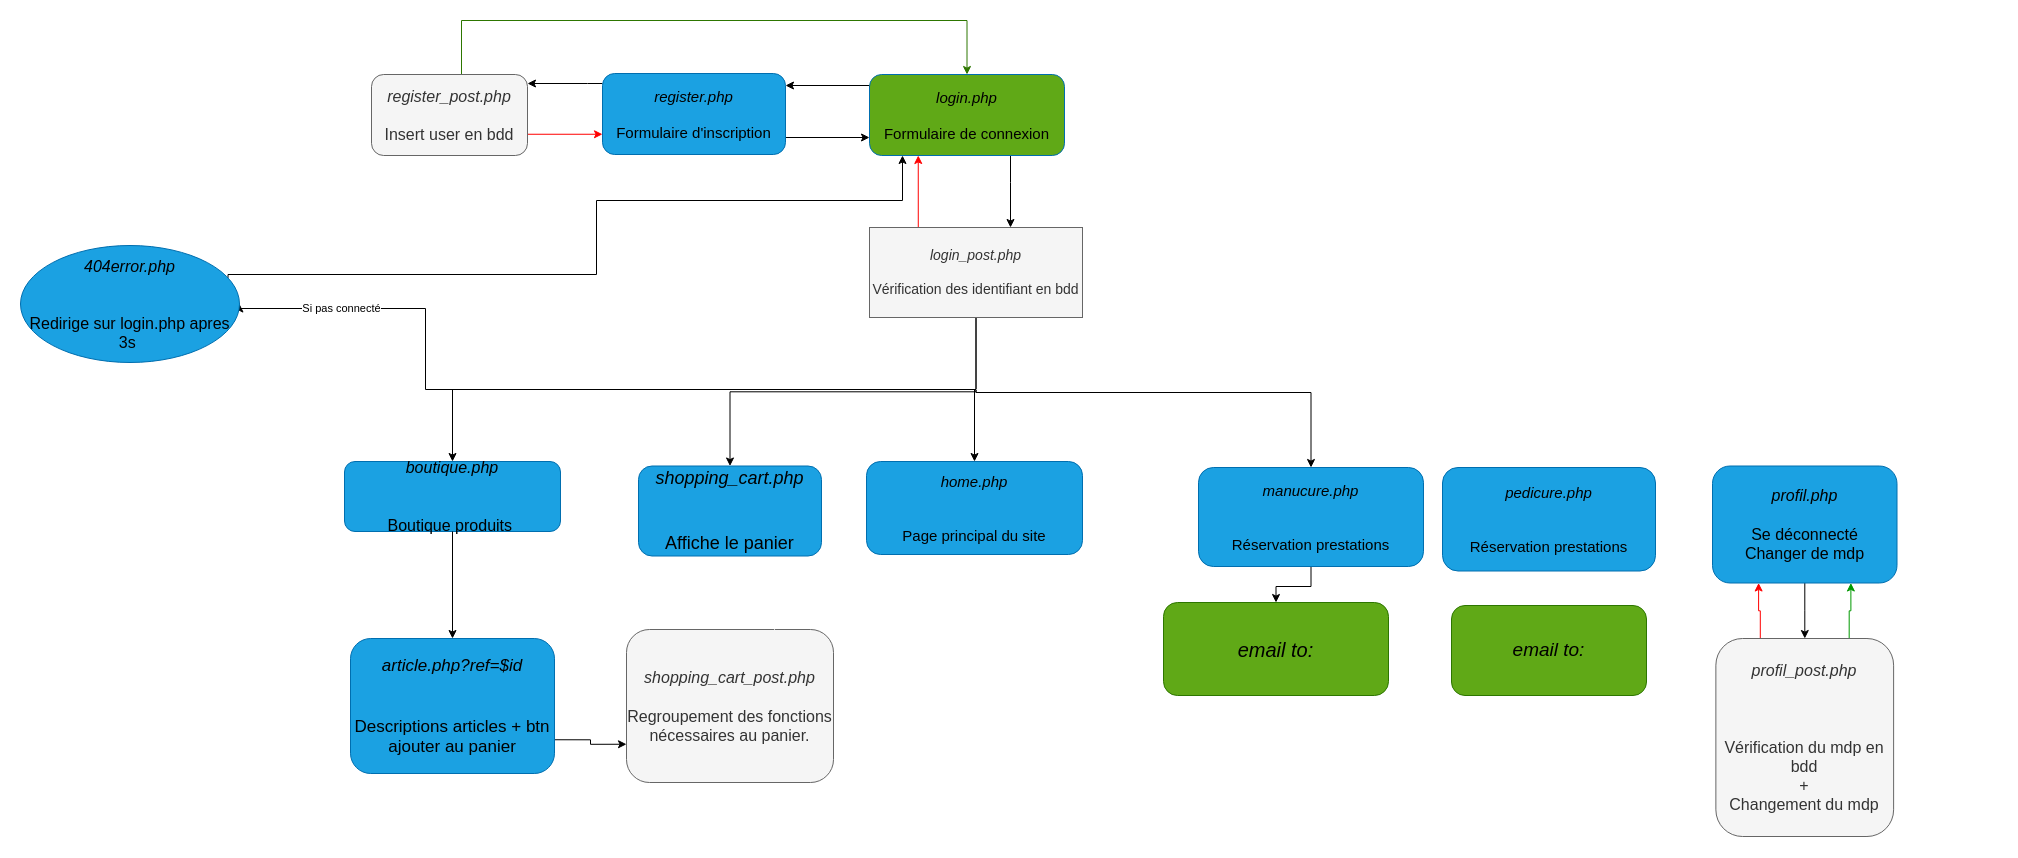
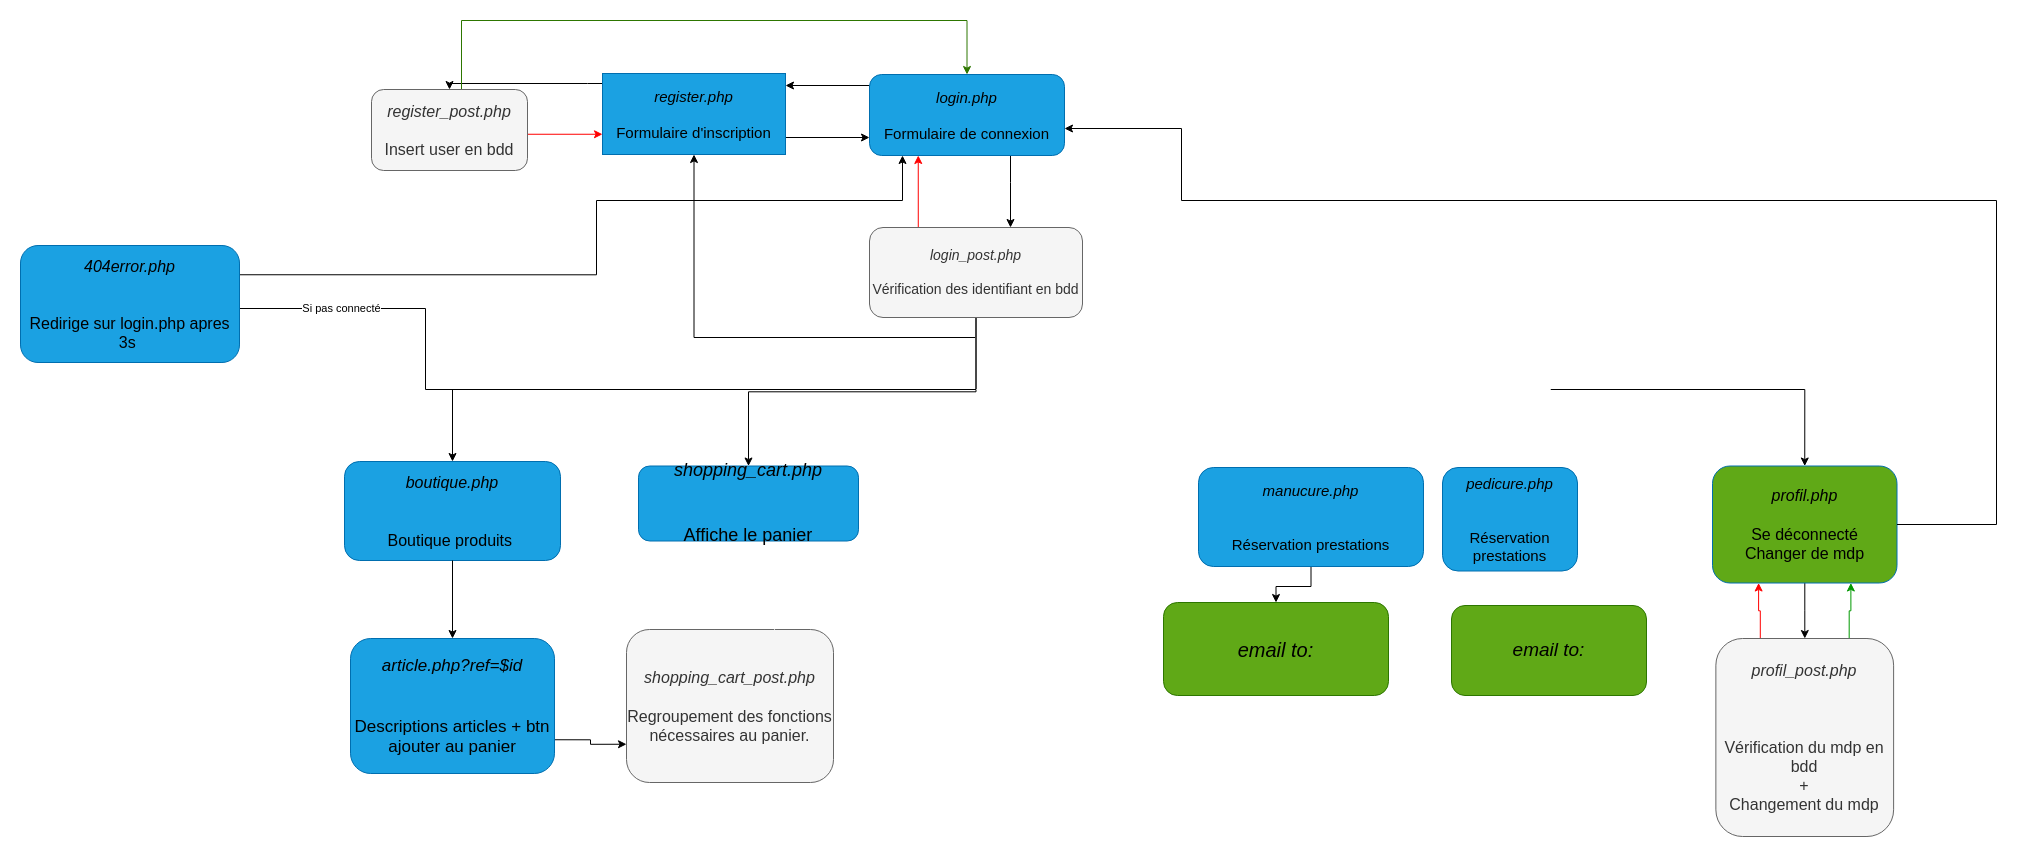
(694, 114) -> (694, 114)
(450, 115) -> (450, 130)
(967, 115) -> (967, 115)
none -> (1710, 201)
(976, 273) -> (976, 273)
(130, 304) -> (130, 304)
(242, 309) -> (241, 309)
none -> (1713, 390)
(1178, 393) -> (746, 338)
(975, 424) -> none
(453, 497) -> (453, 511)
(975, 508) -> none
(730, 511) -> (749, 504)
(1549, 519) -> (1510, 519)
(1805, 525) -> (1805, 525)
